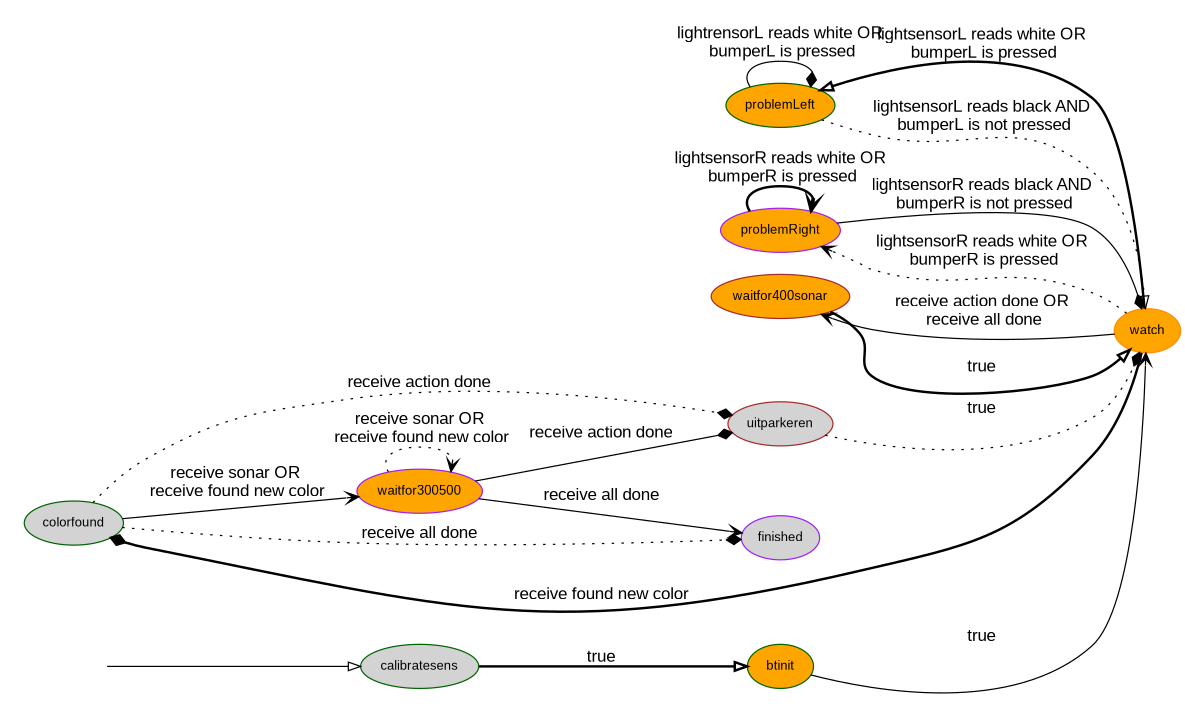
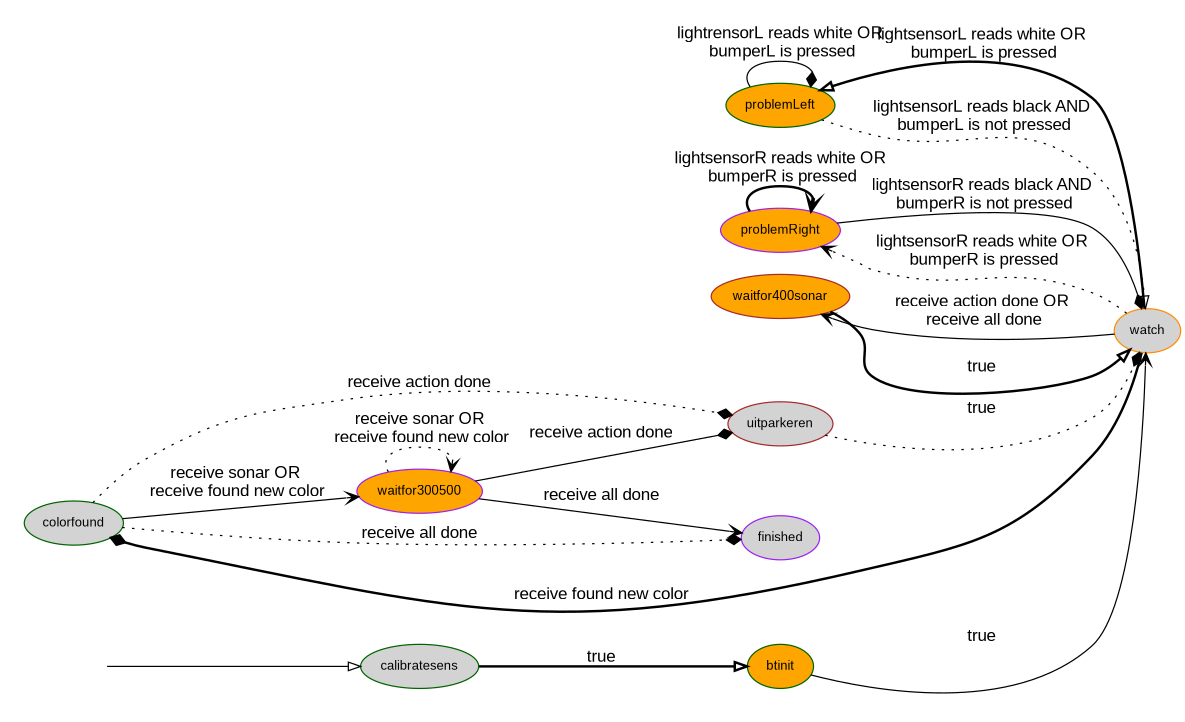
(1147, 331) -> (1147, 331)
